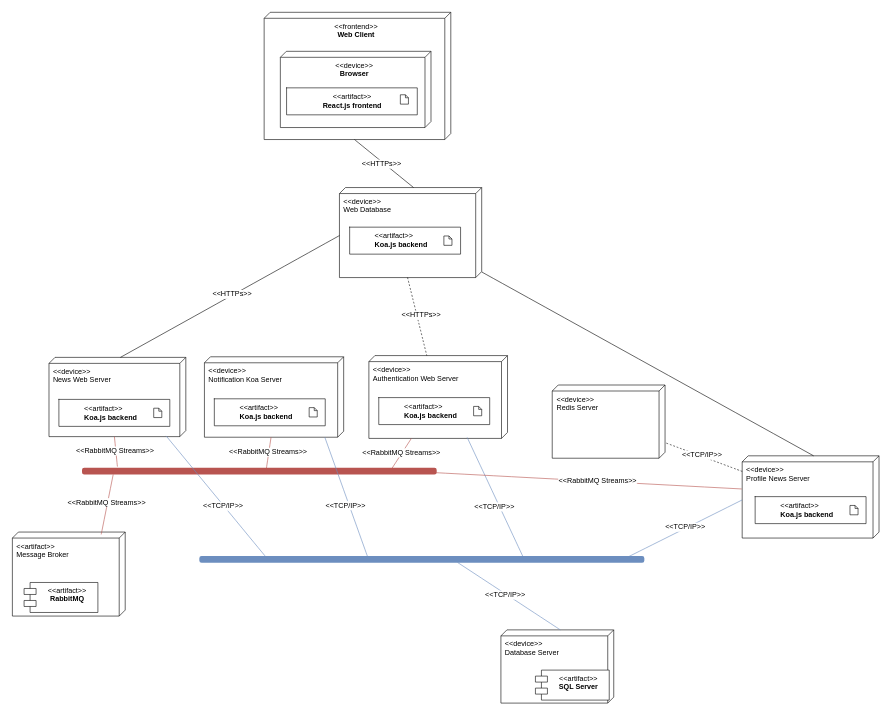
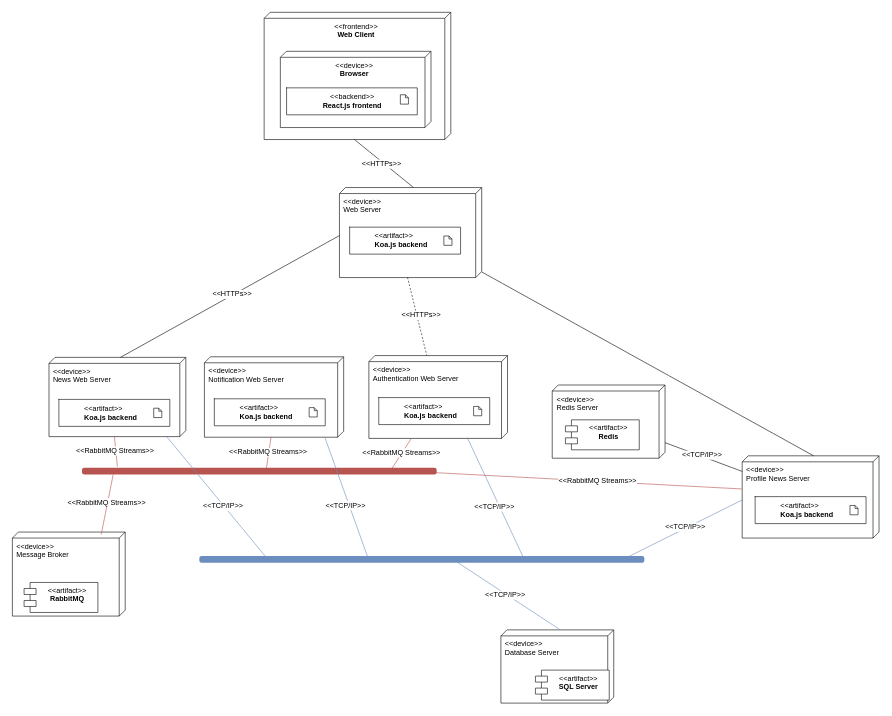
(352, 101) -> (352, 101)
(367, 206) -> (363, 206)
(250, 376) -> (250, 376)
none -> (602, 435)
(726, 465) -> (726, 465)
(44, 551) -> (44, 551)
